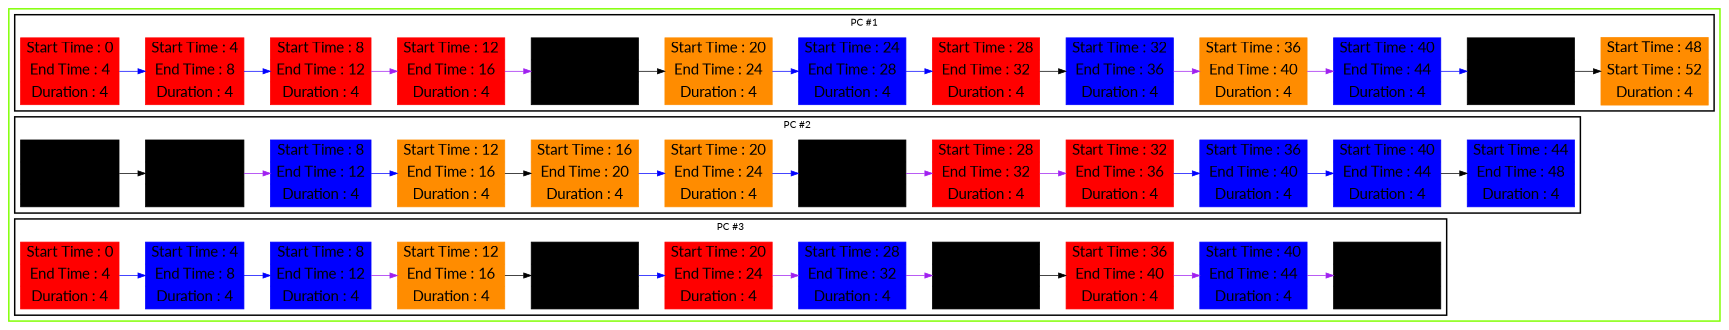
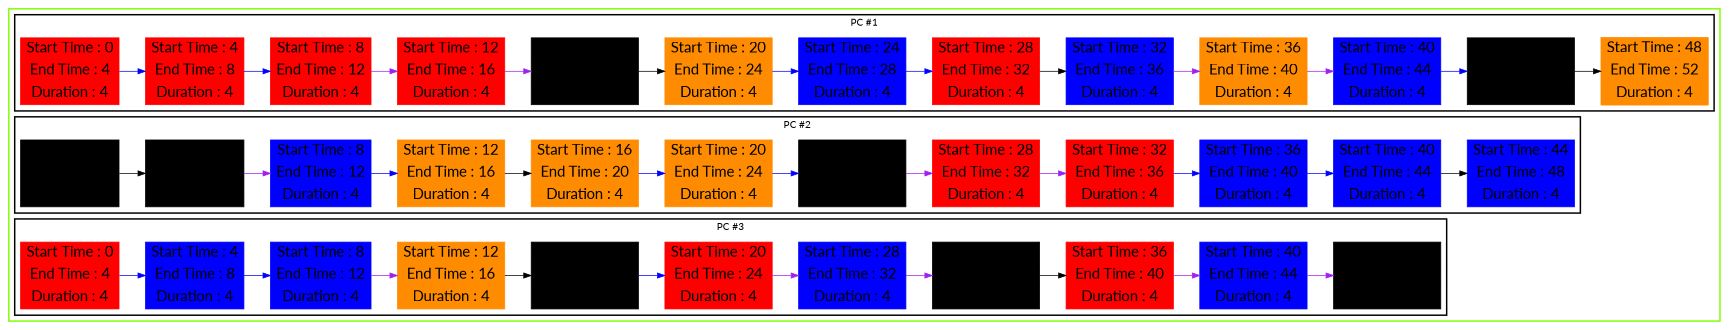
(1655, 70) -> (1655, 70)
